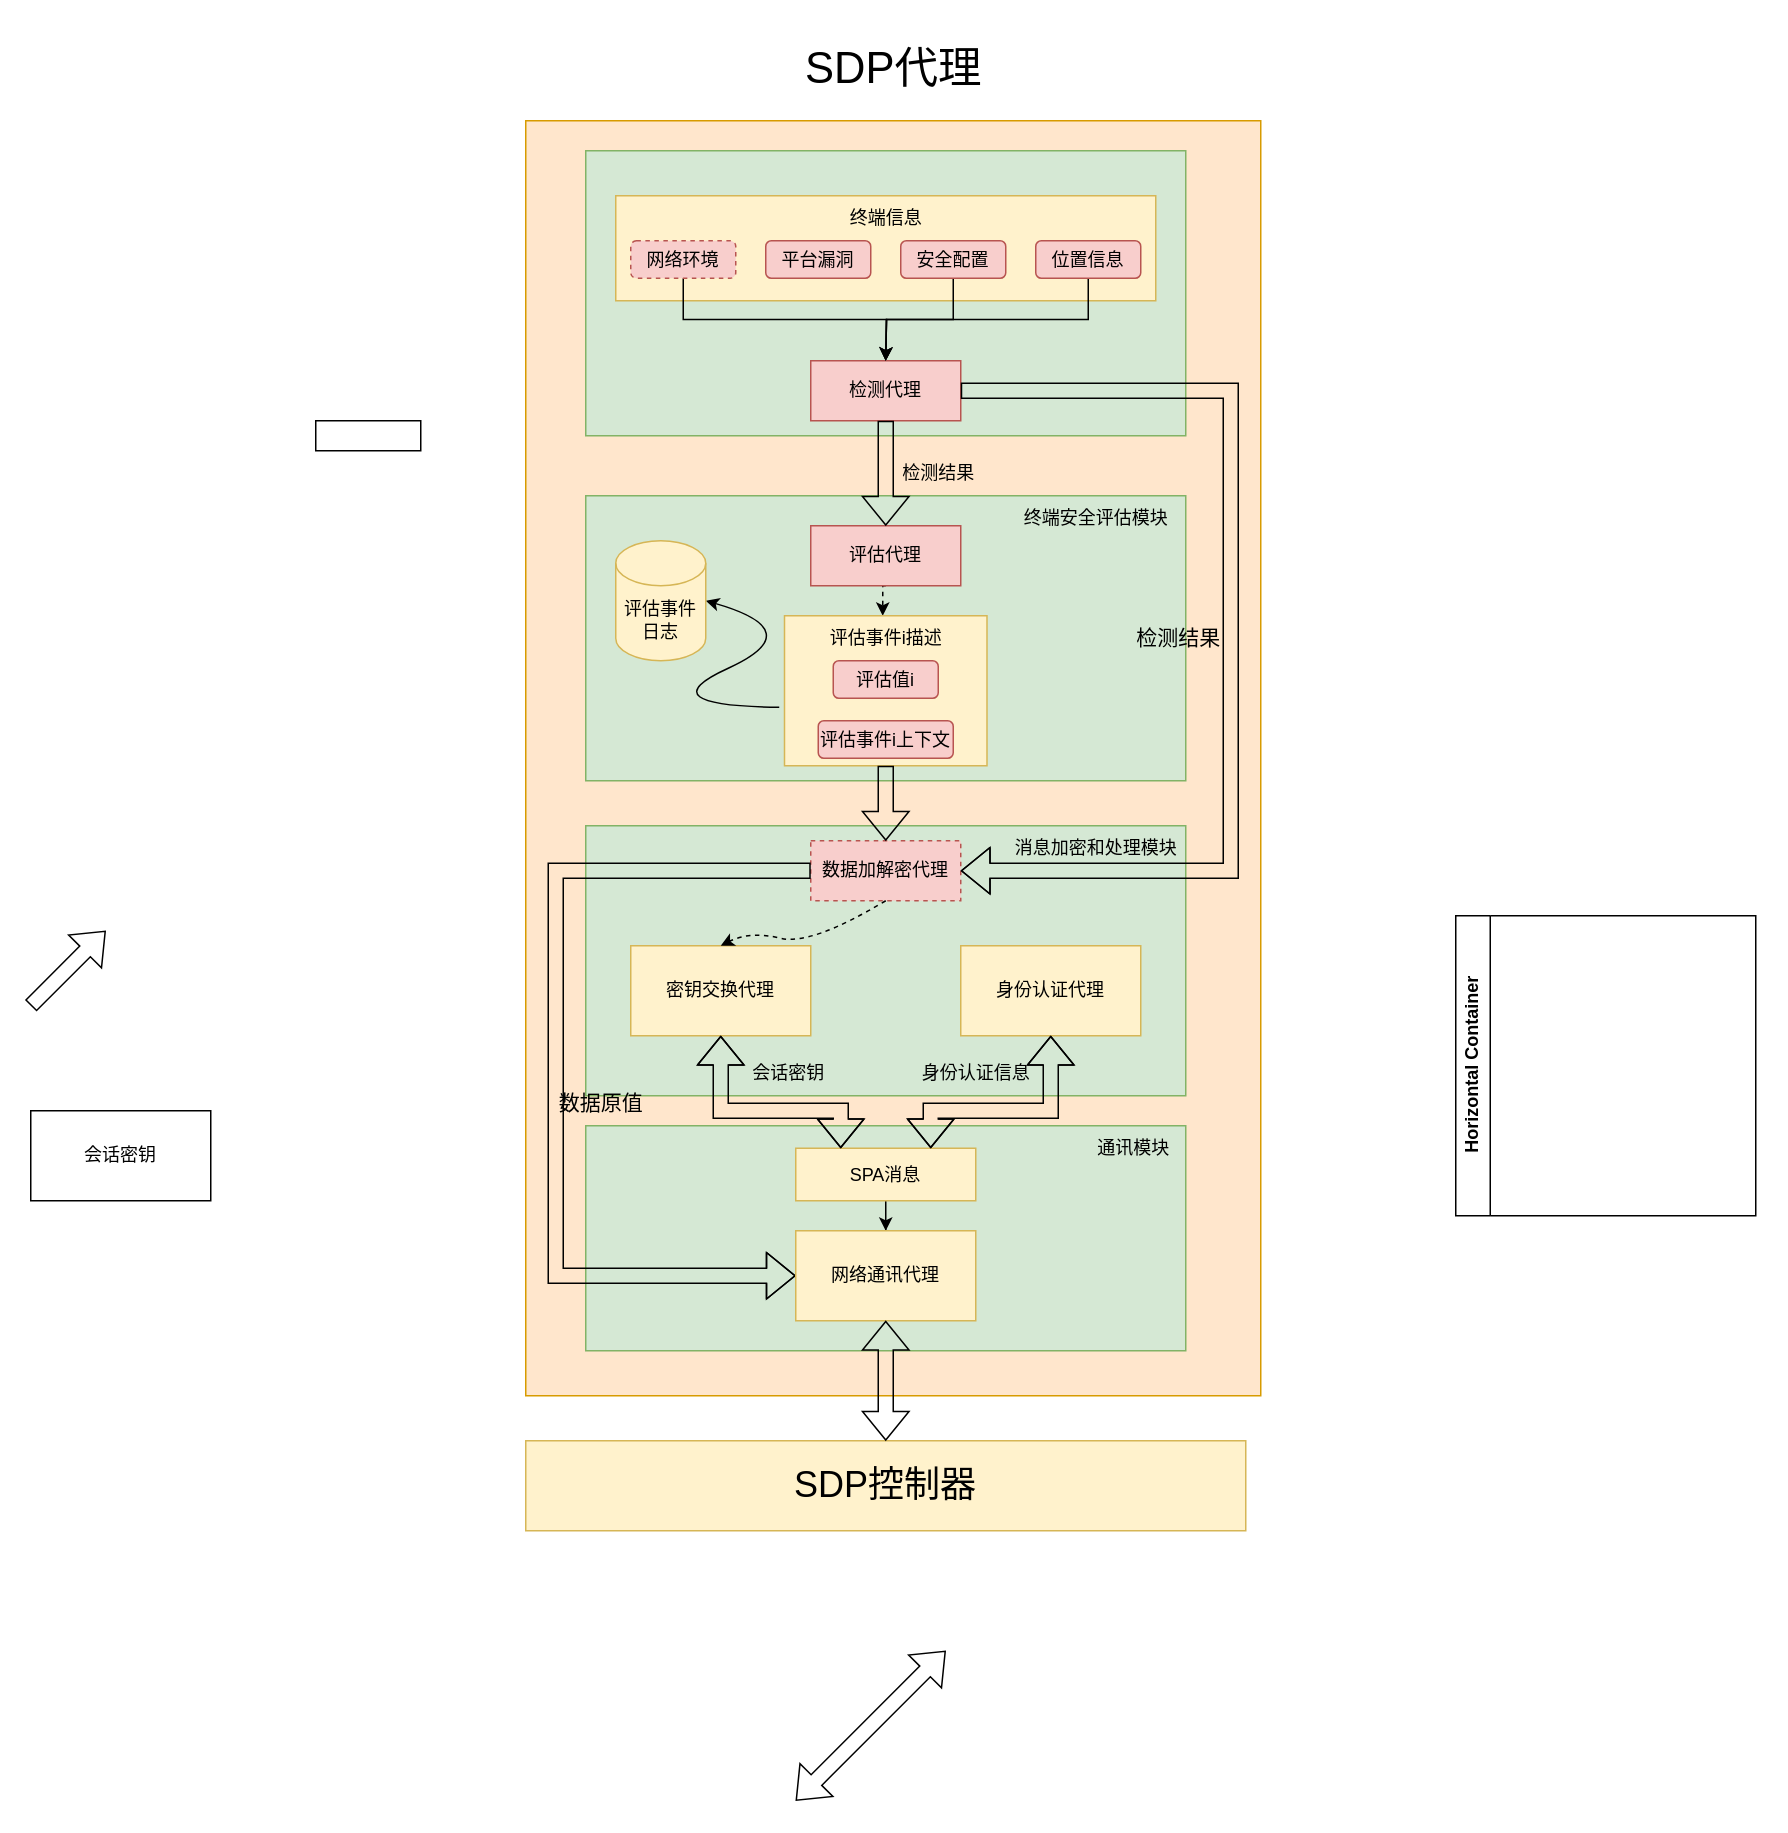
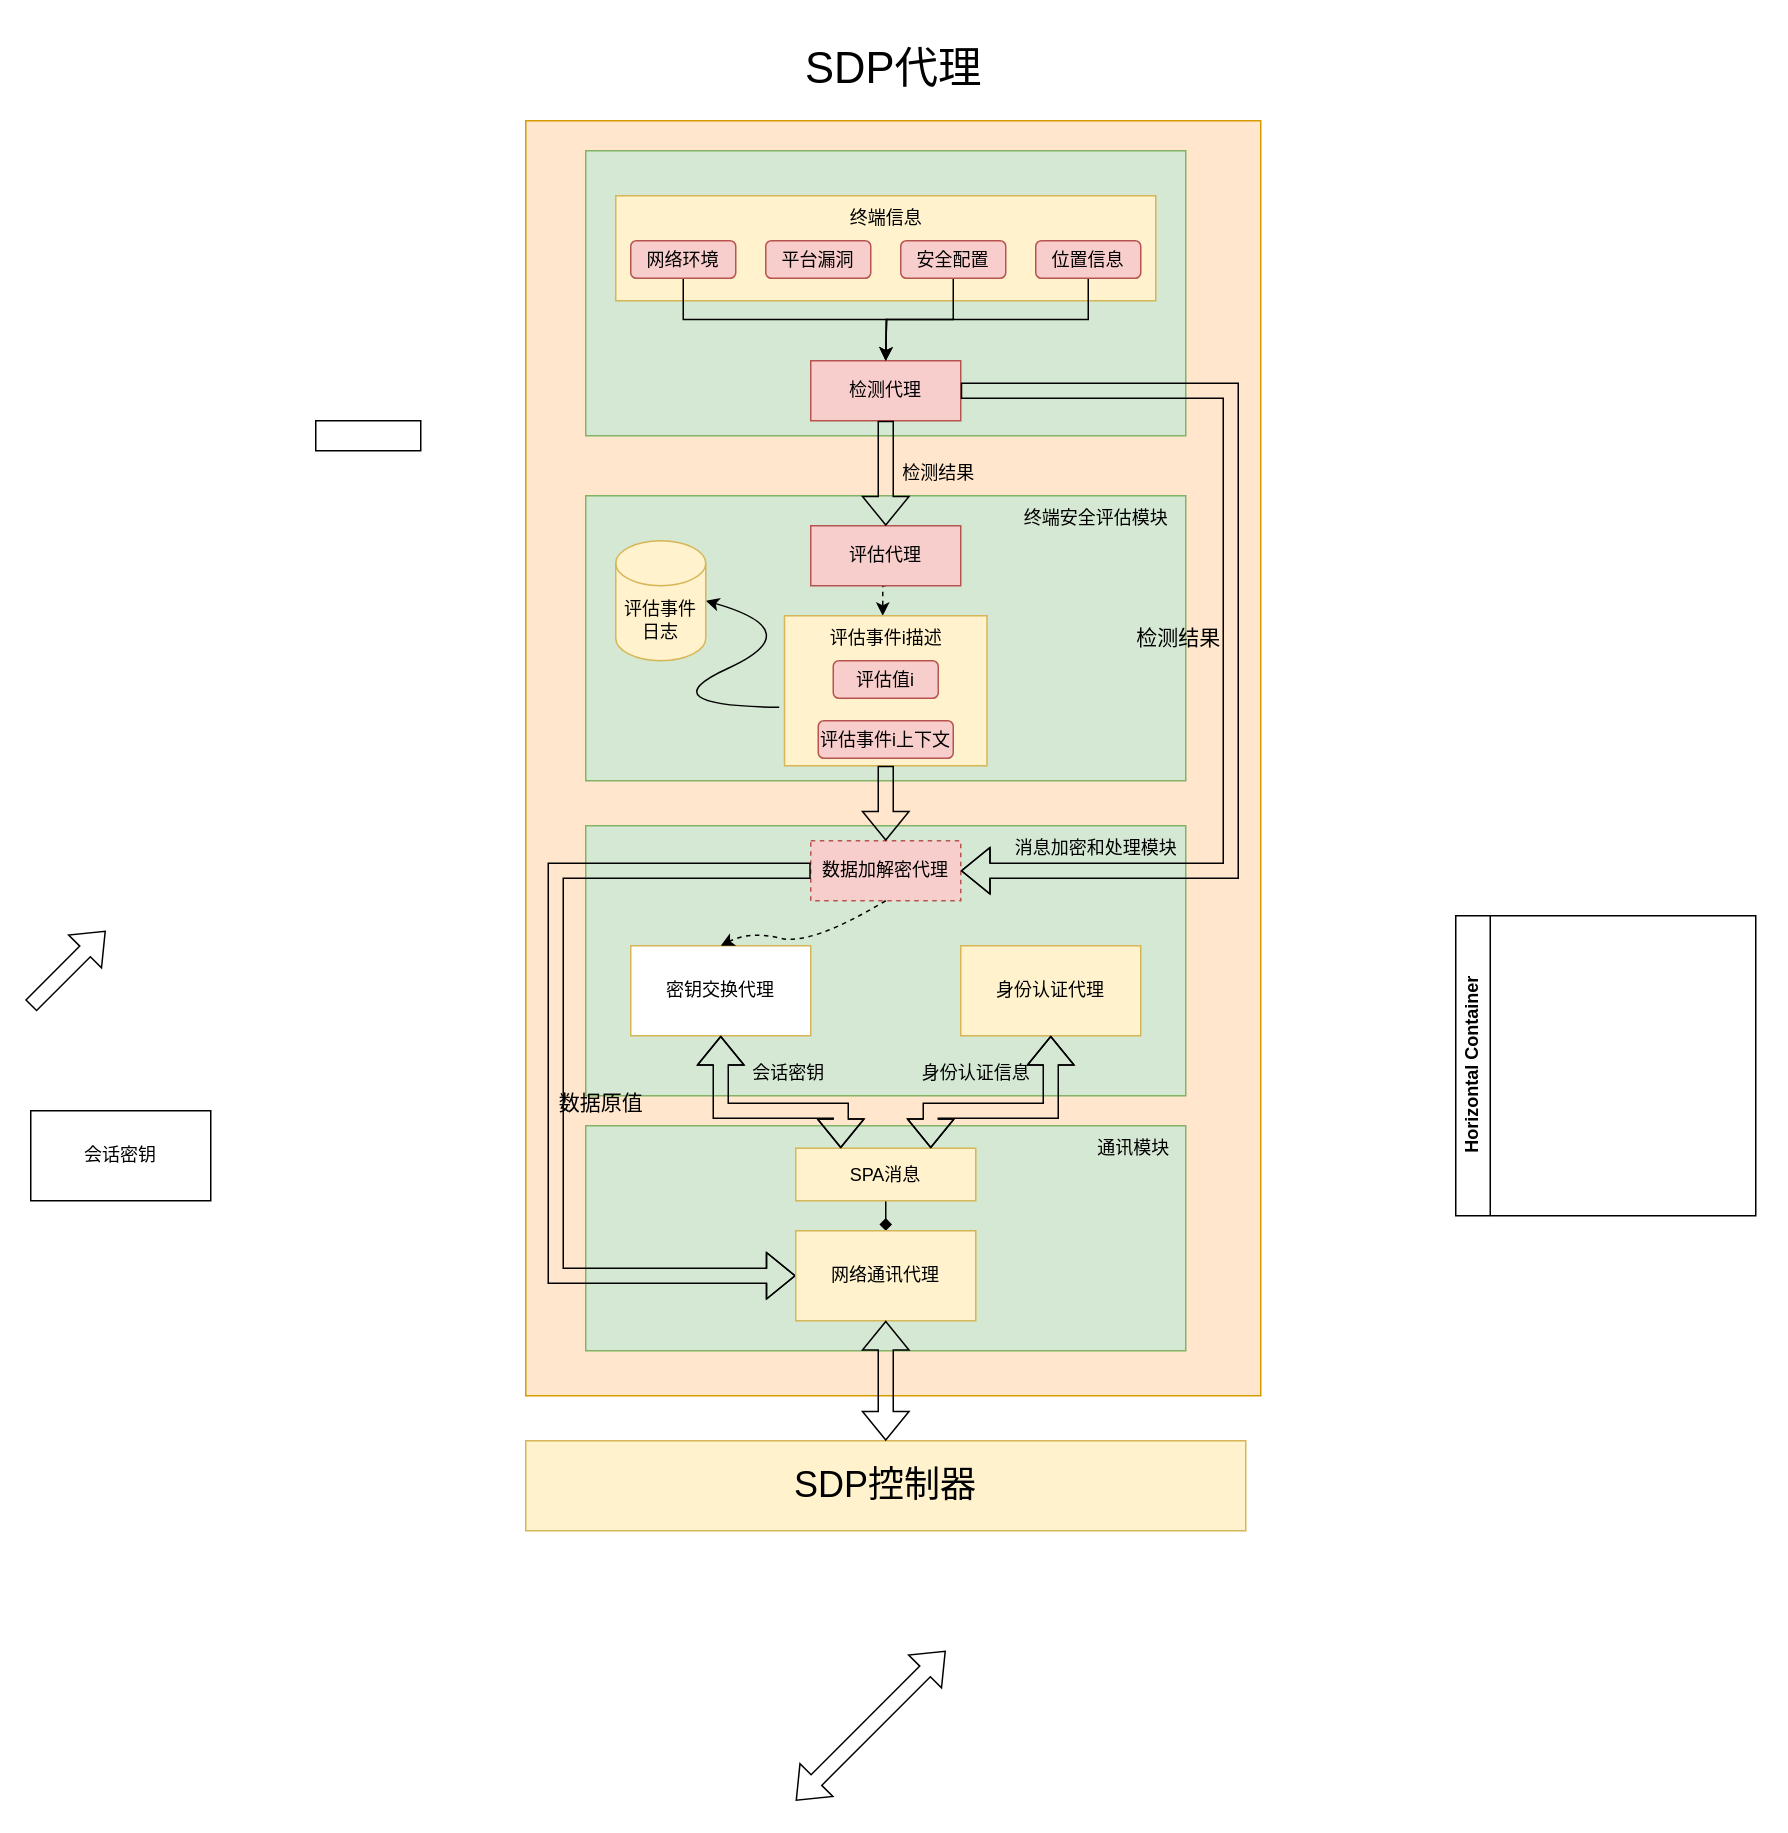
(683, 260) -> (683, 260)
(721, 991) -> (721, 991)
(886, 1219) -> (886, 1218)
